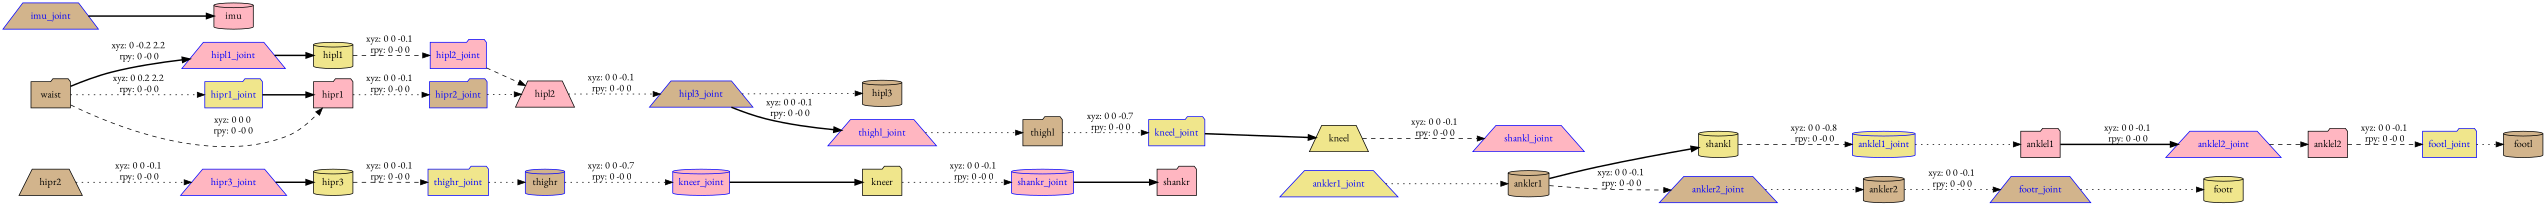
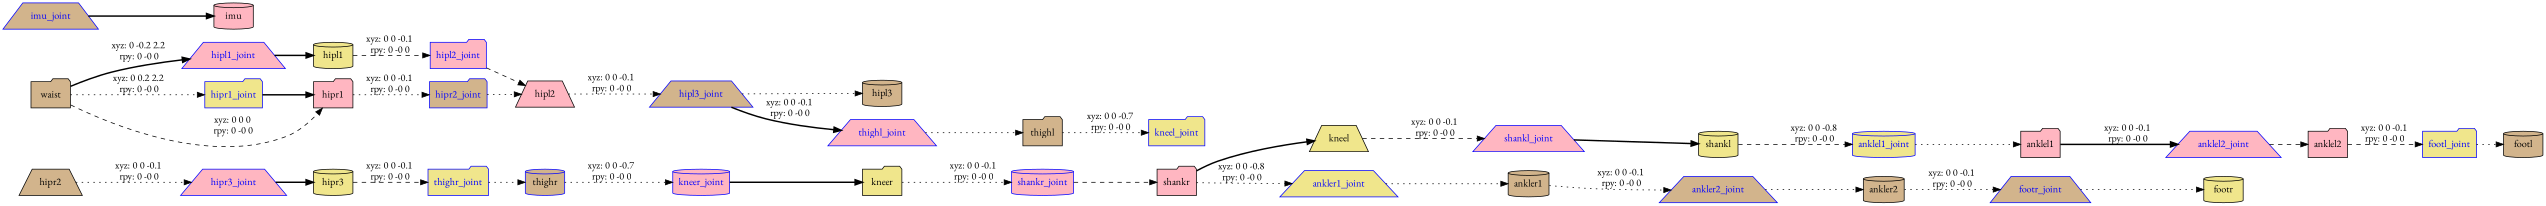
(1257, 136) -> (1251, 152)
(1620, 162) -> (1632, 142)
(1112, 182) -> (1112, 182)
none -> (1241, 183)
(1606, 189) -> (1606, 189)
